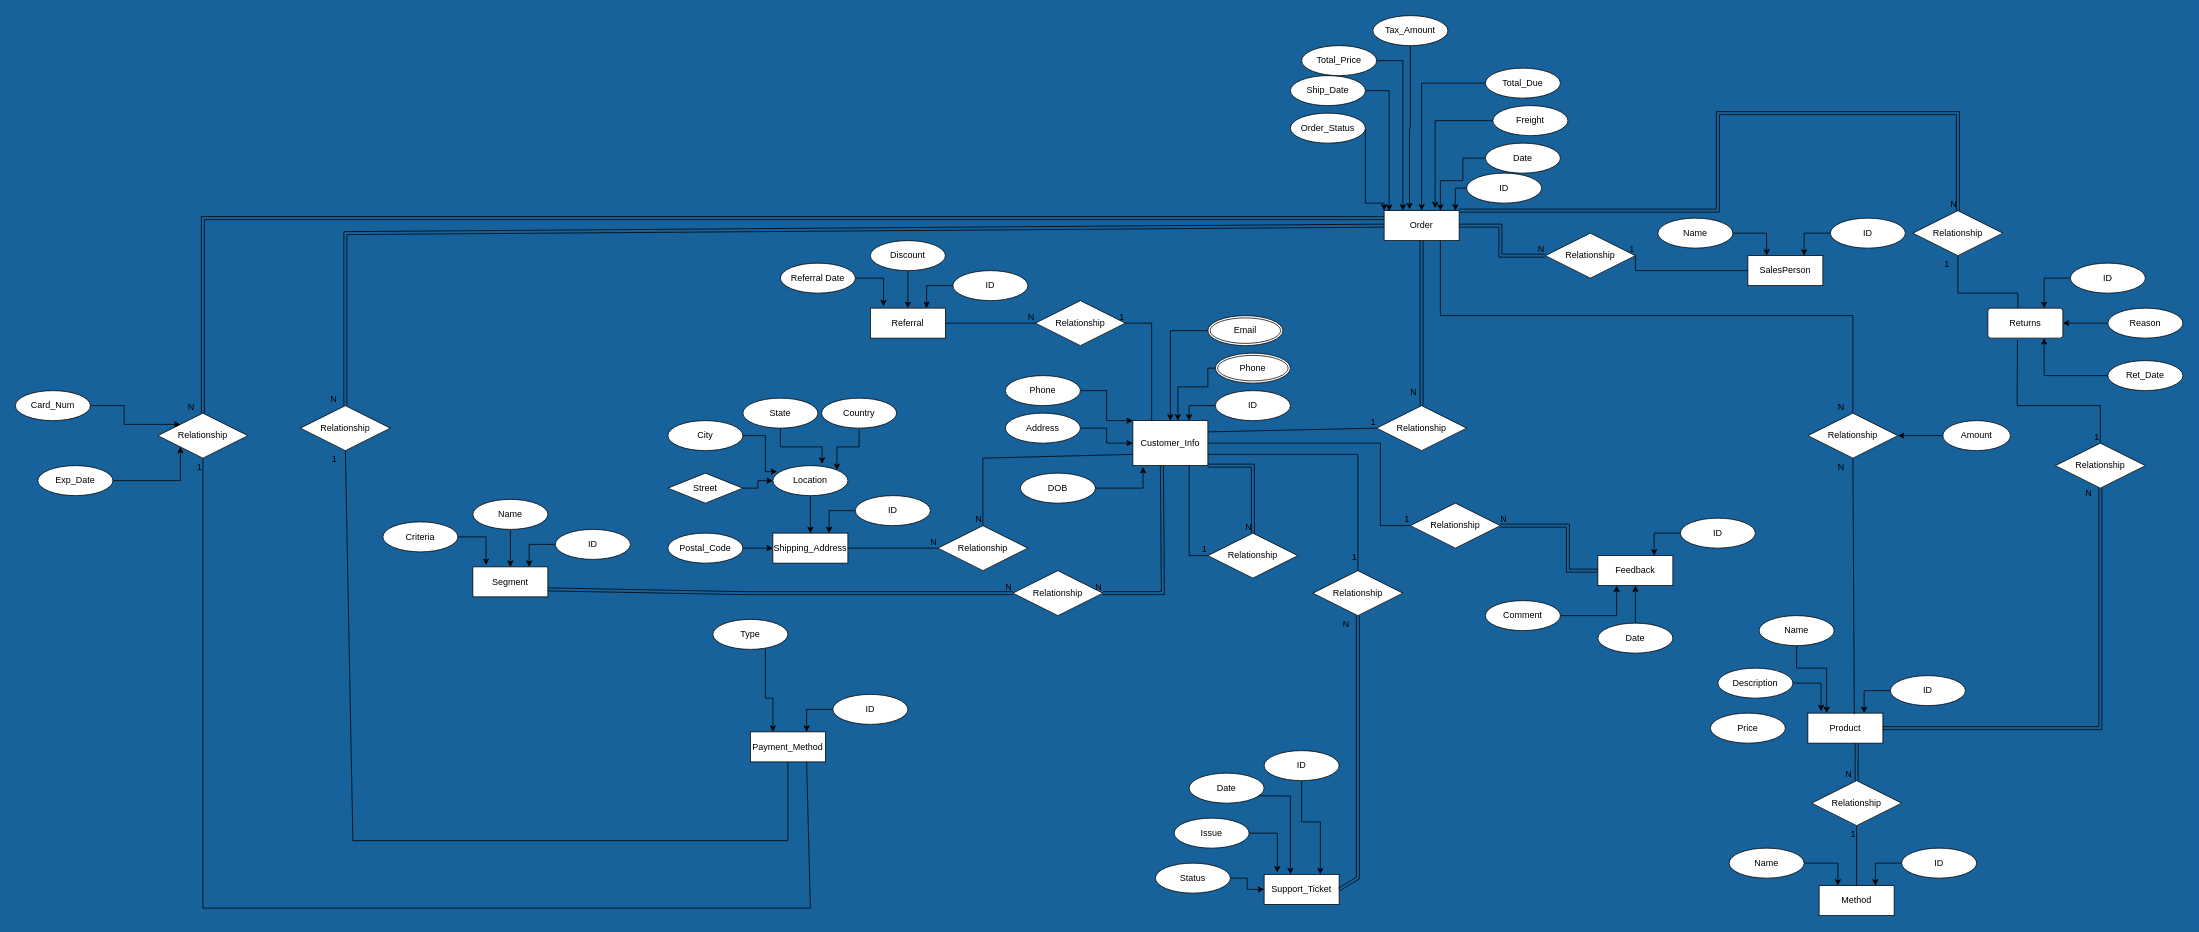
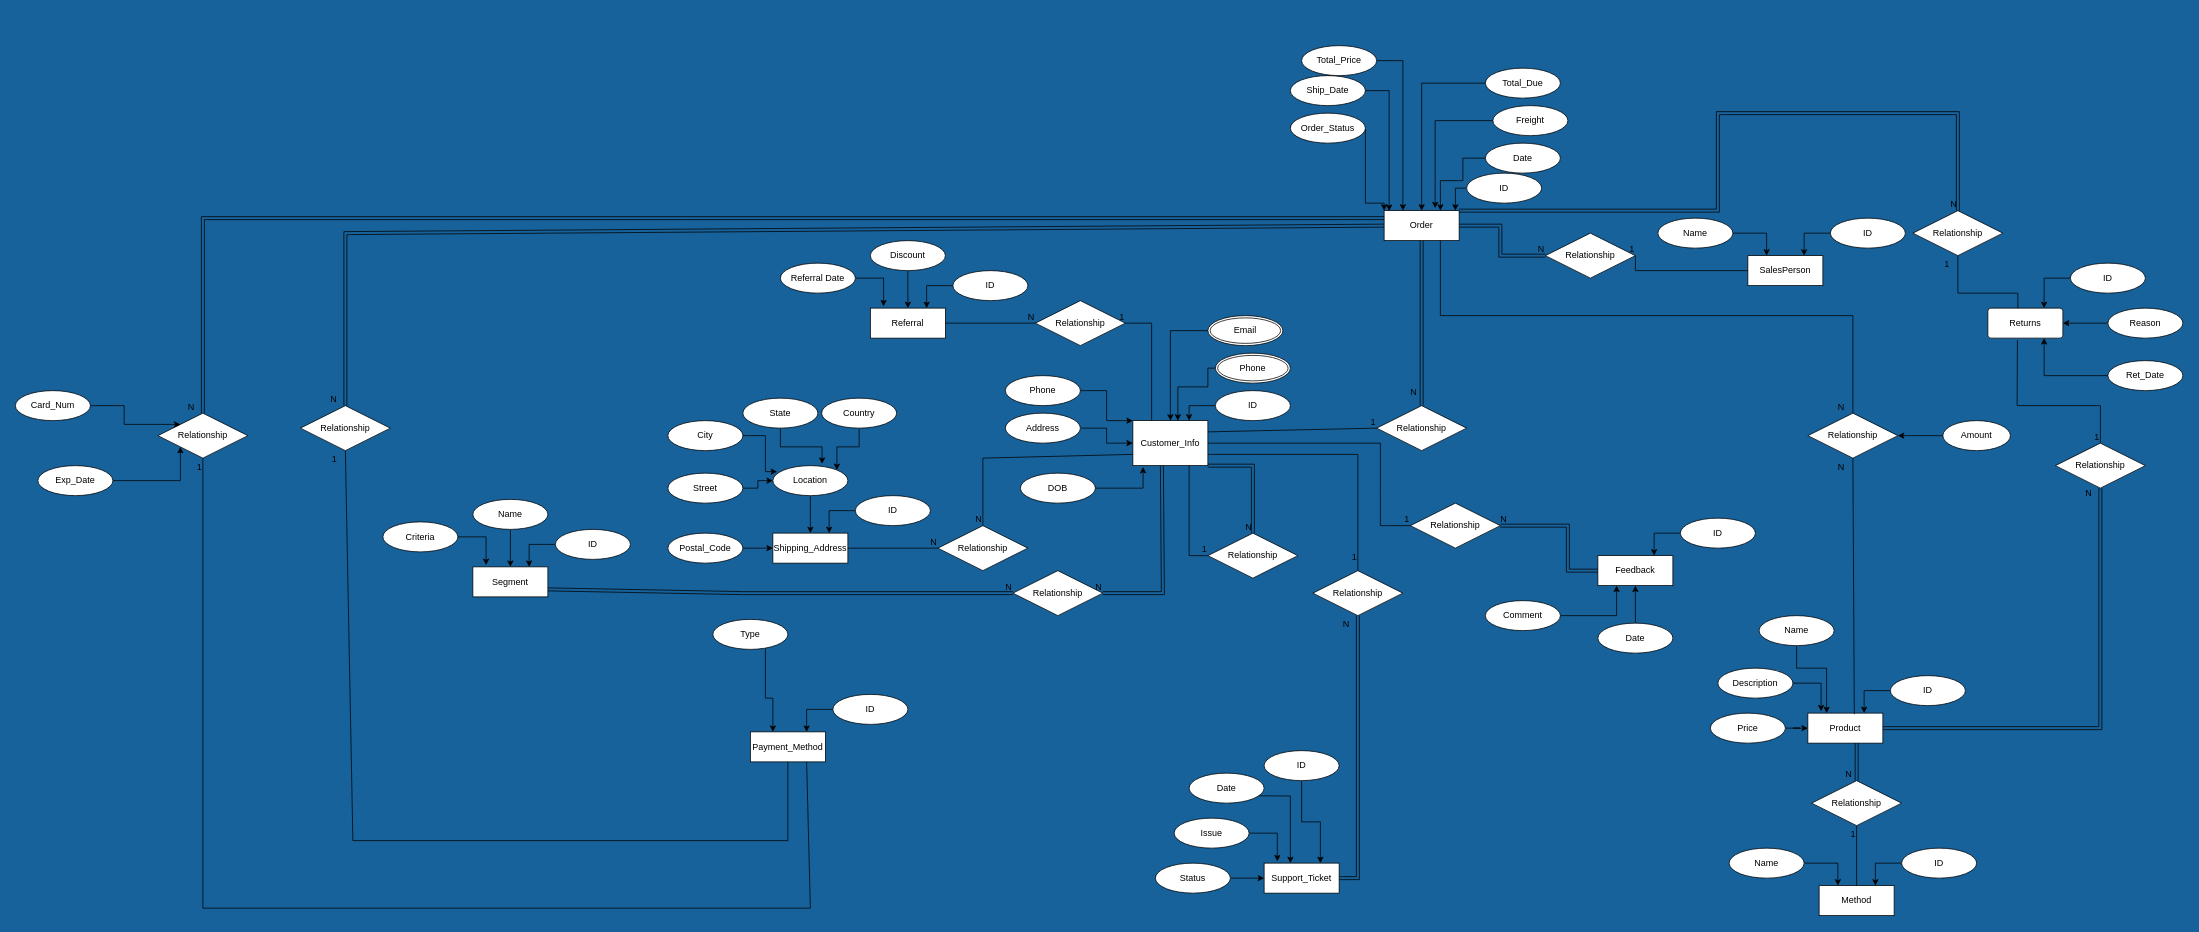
(1410, 30) -> none
(1409, 202) -> none
(705, 488) -> (705, 488)
none -> (1797, 728)
(1302, 889) -> (1302, 878)
